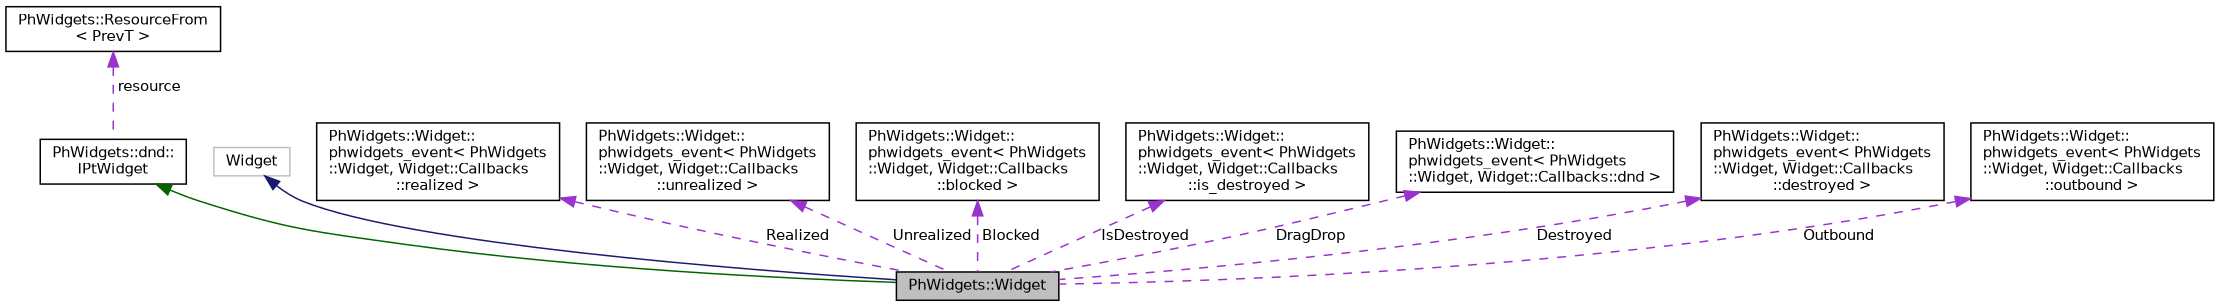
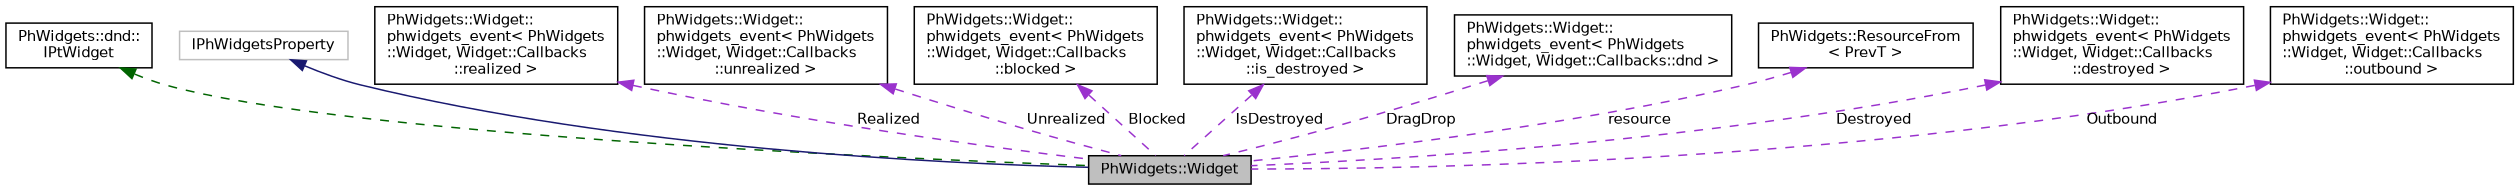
(113, 103) -> (1523, 127)
(252, 162) -> (264, 45)
(530, 259) -> (609, 140)
